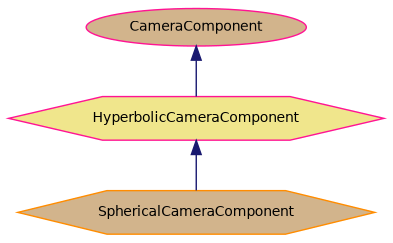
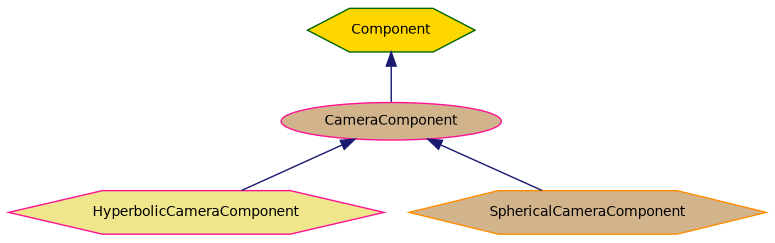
none -> (391, 30)
(196, 173) -> (491, 168)
